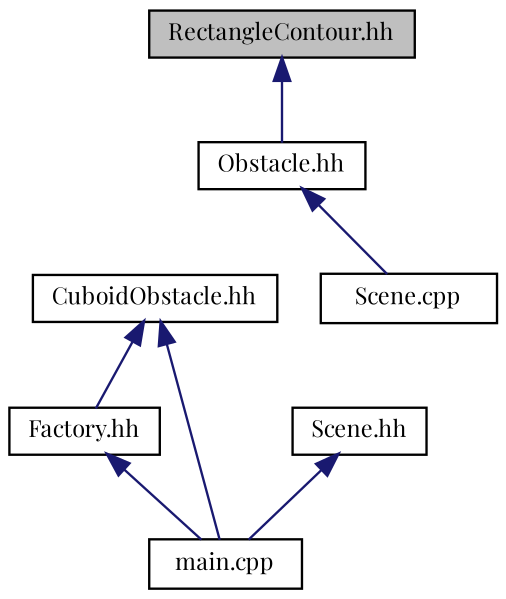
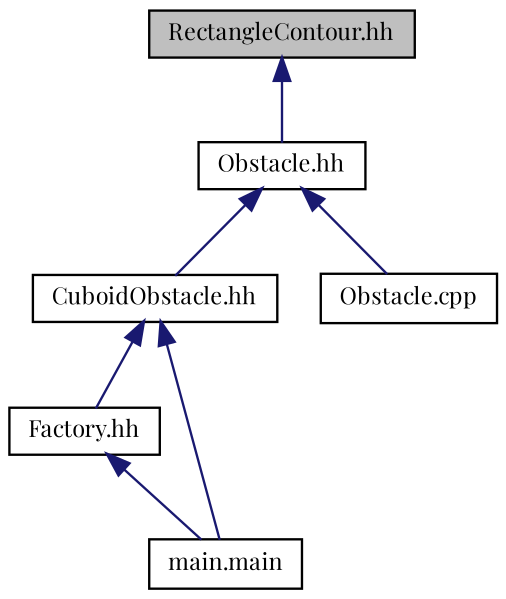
none -> (210, 240)
(409, 298) -> (409, 298)
(360, 431) -> none
(226, 564) -> (226, 564)
